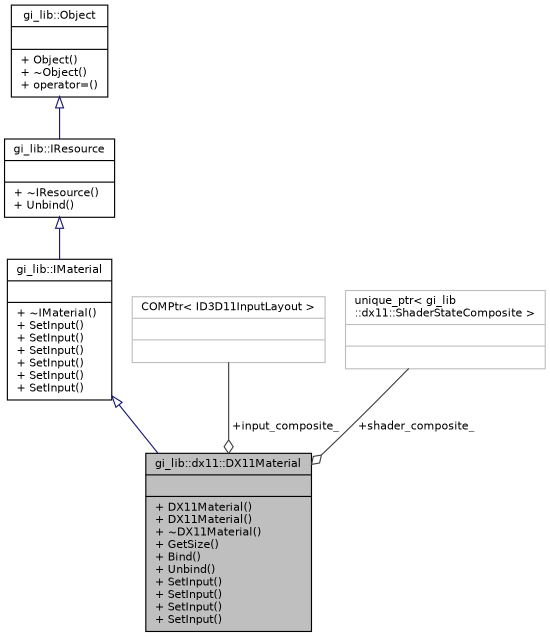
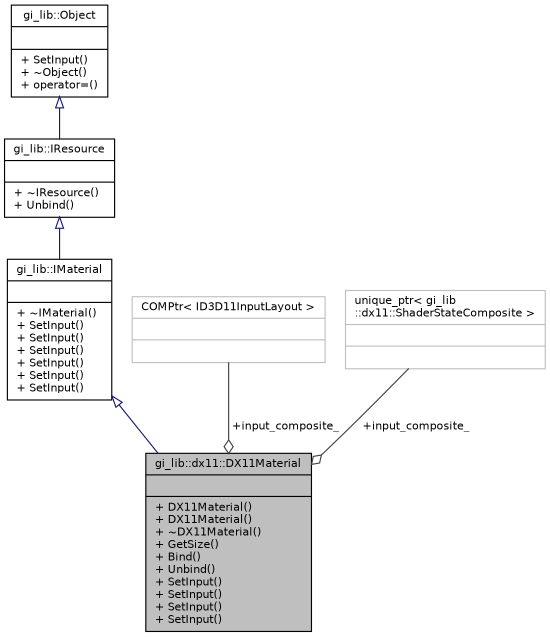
(49, 60) -> (54, 60)
(415, 427) -> (415, 427)
